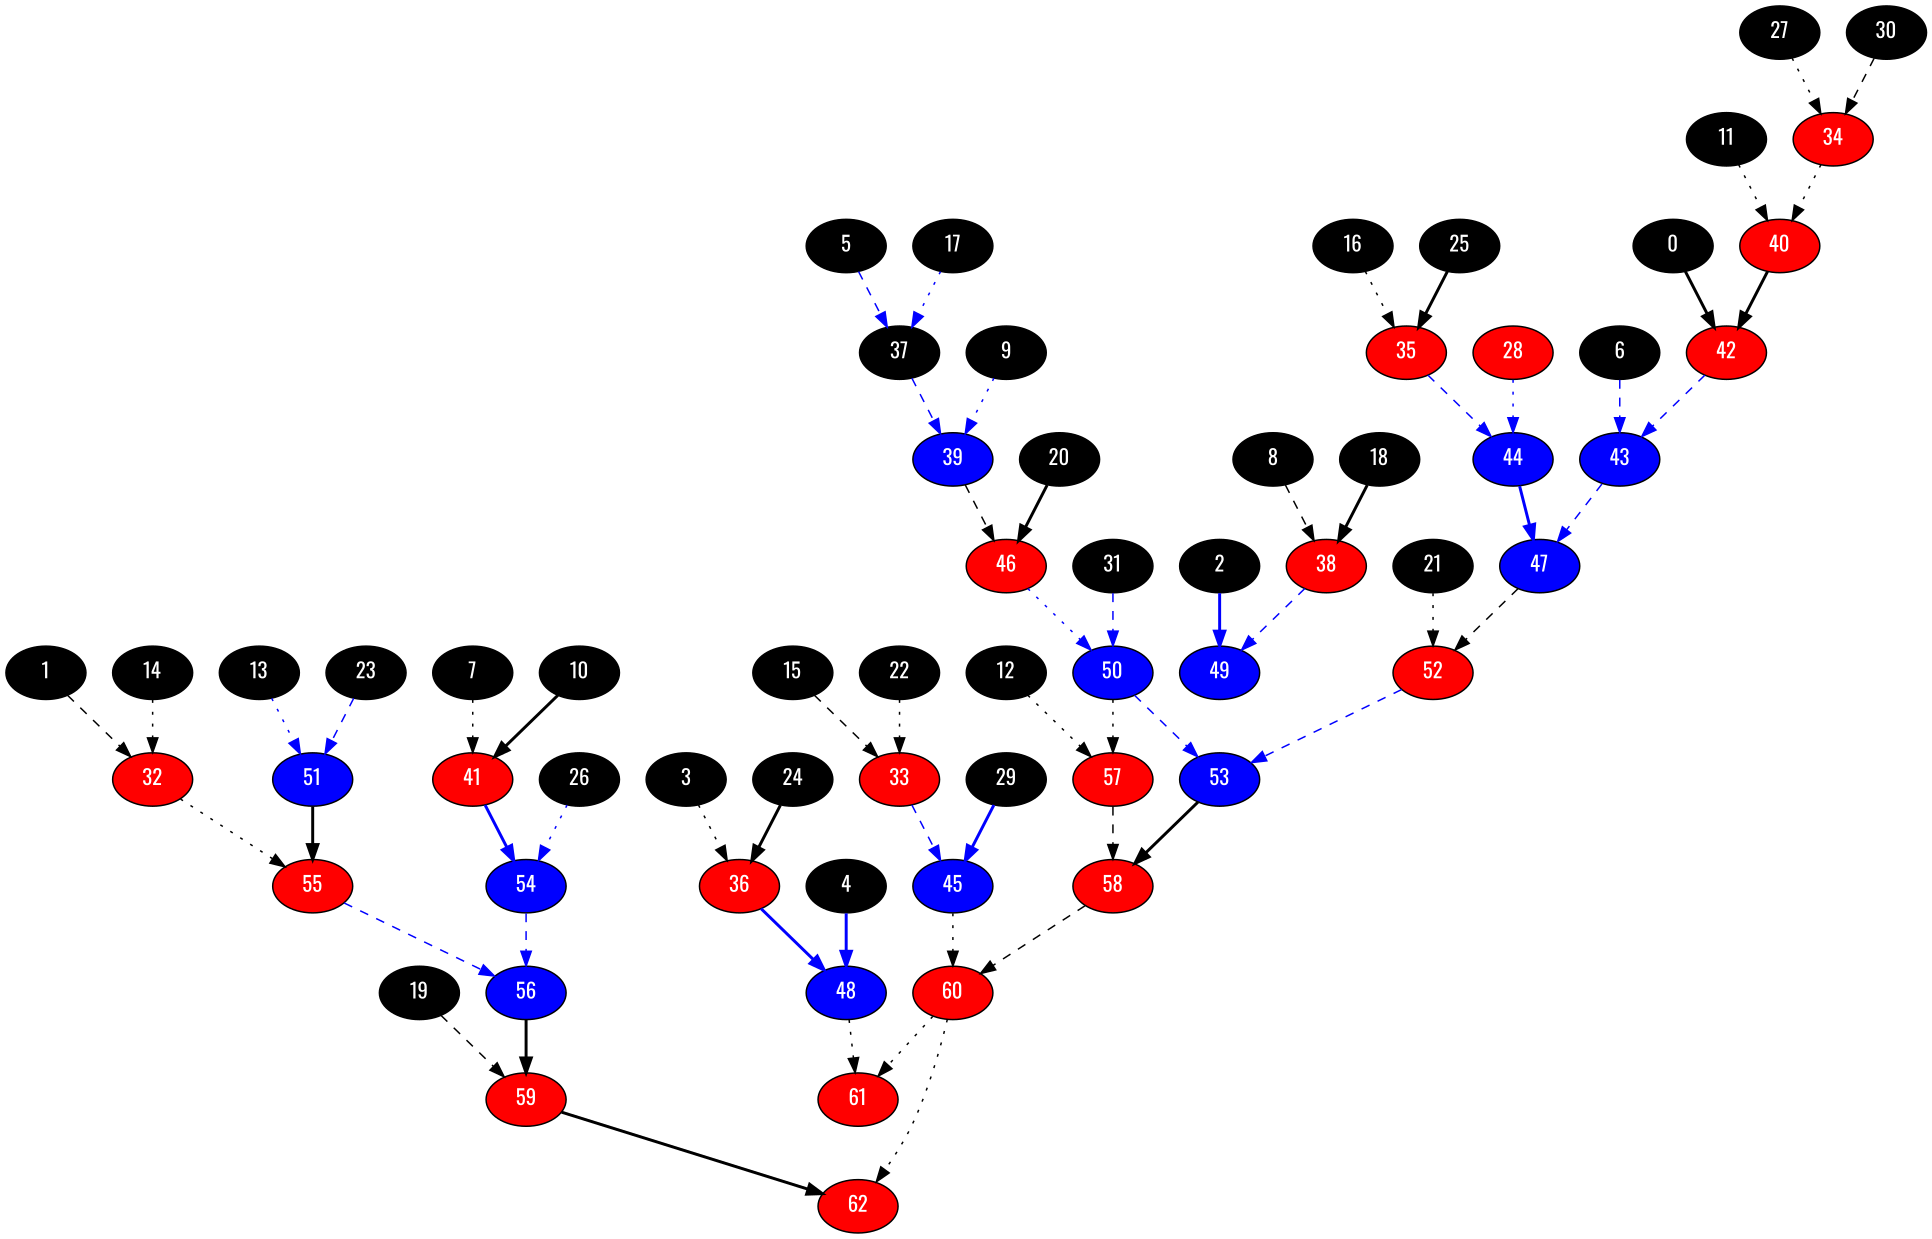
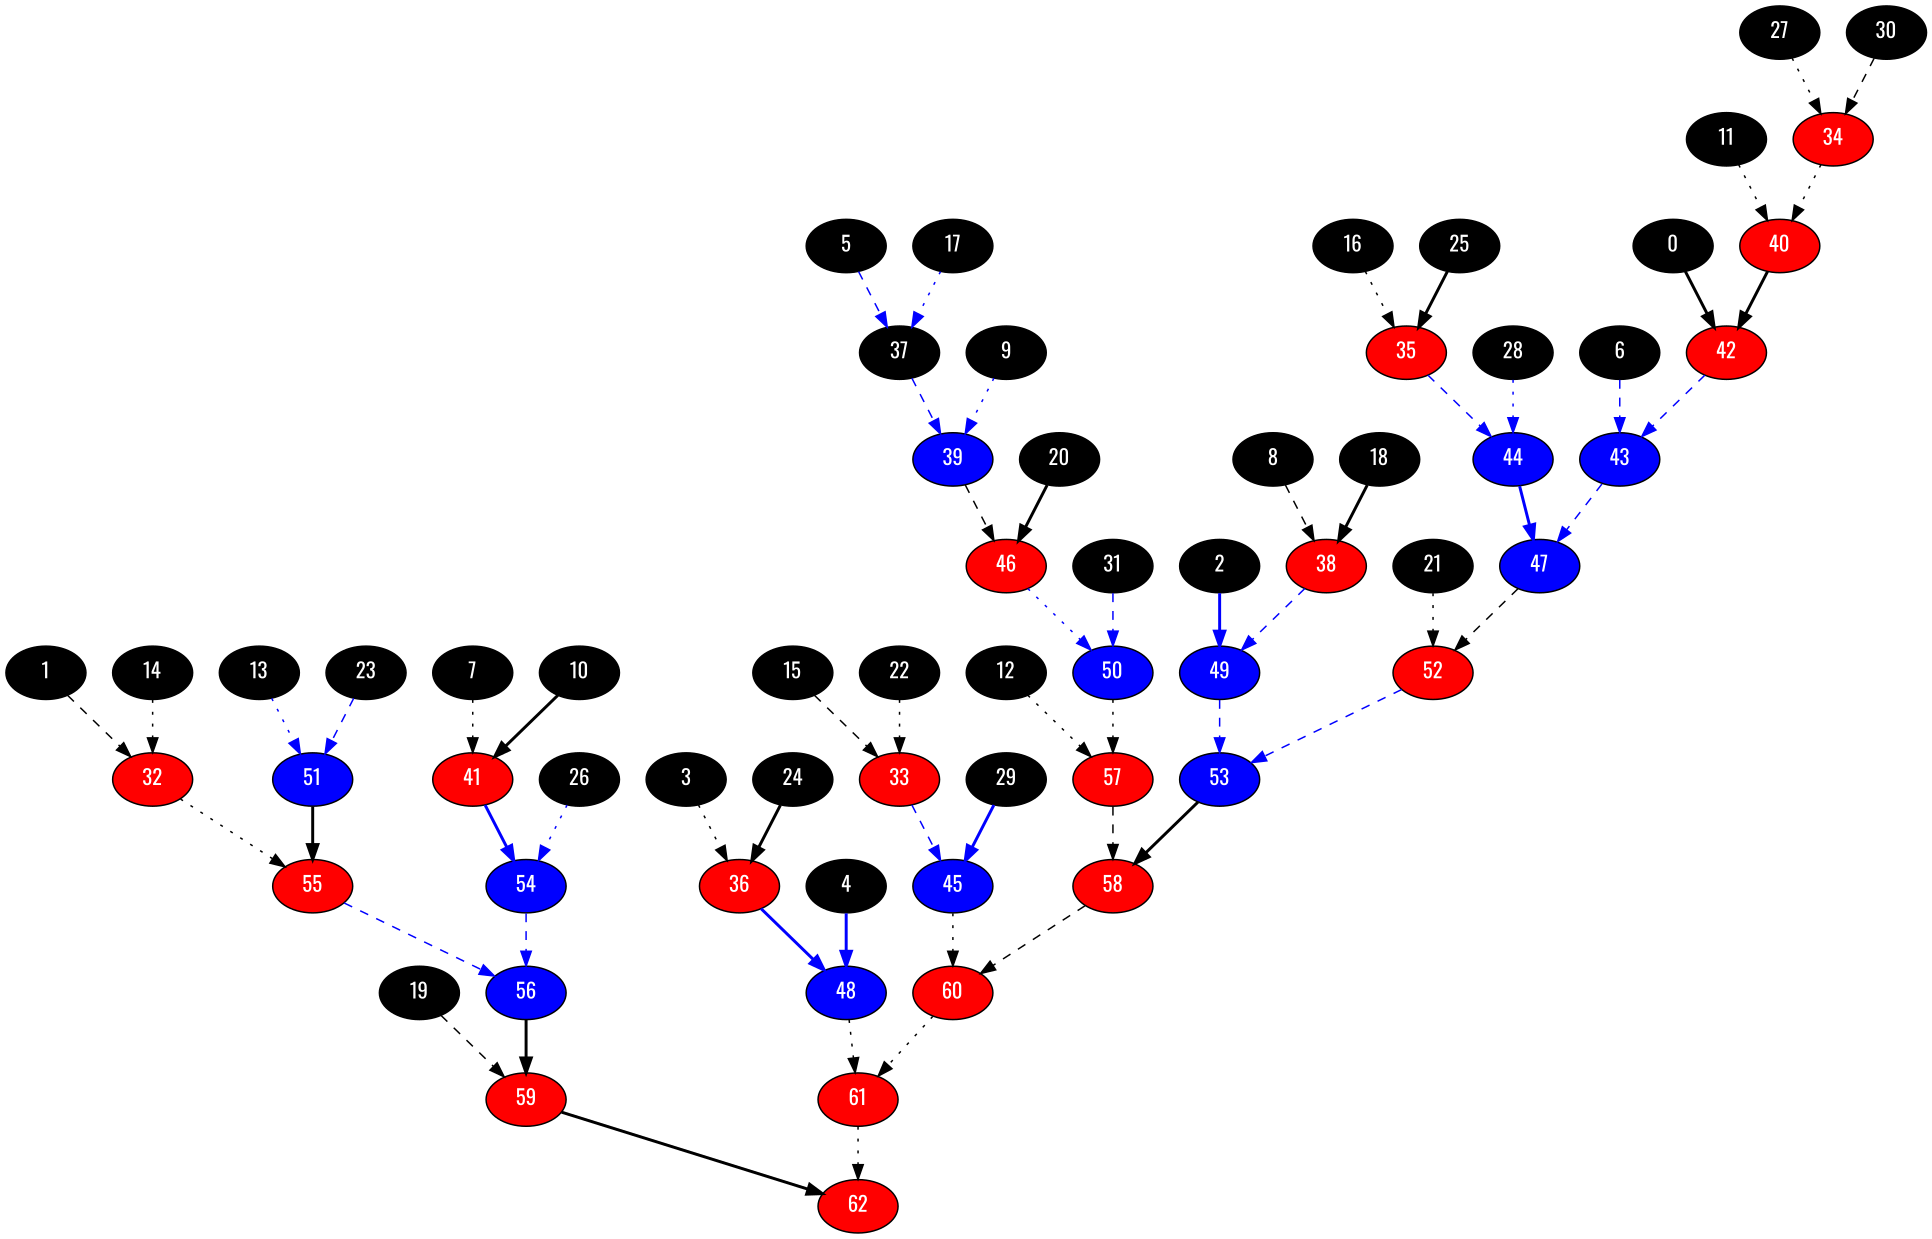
(1513, 353) -> (1513, 353)
(1161, 721) -> (1220, 719)
(924, 1098) -> (858, 1146)
